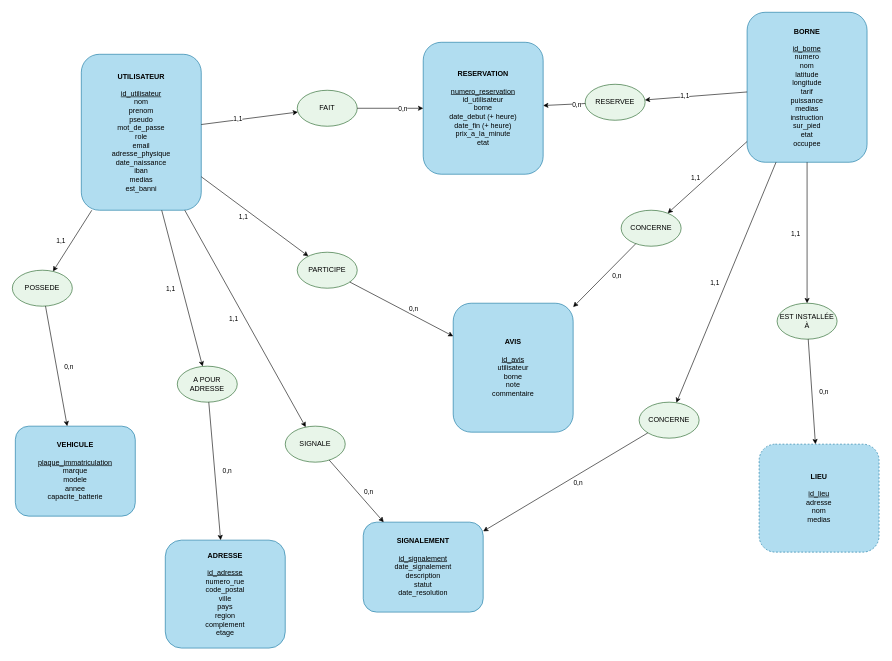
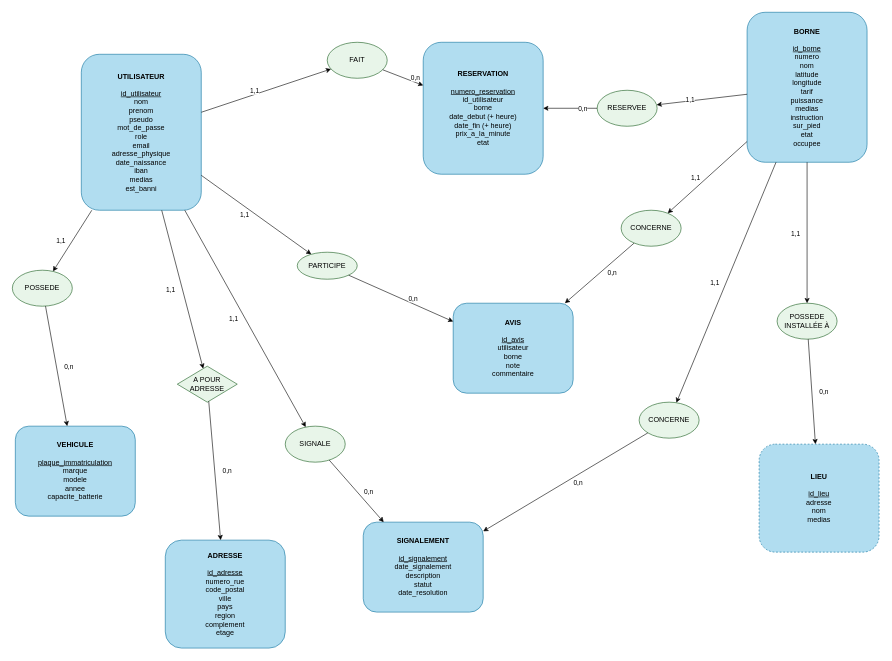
(615, 102) -> (627, 108)
(327, 108) -> (357, 60)
(327, 270) -> (327, 266)
(807, 321) -> (807, 321)
(513, 368) -> (513, 348)
(207, 384) -> (207, 384)
